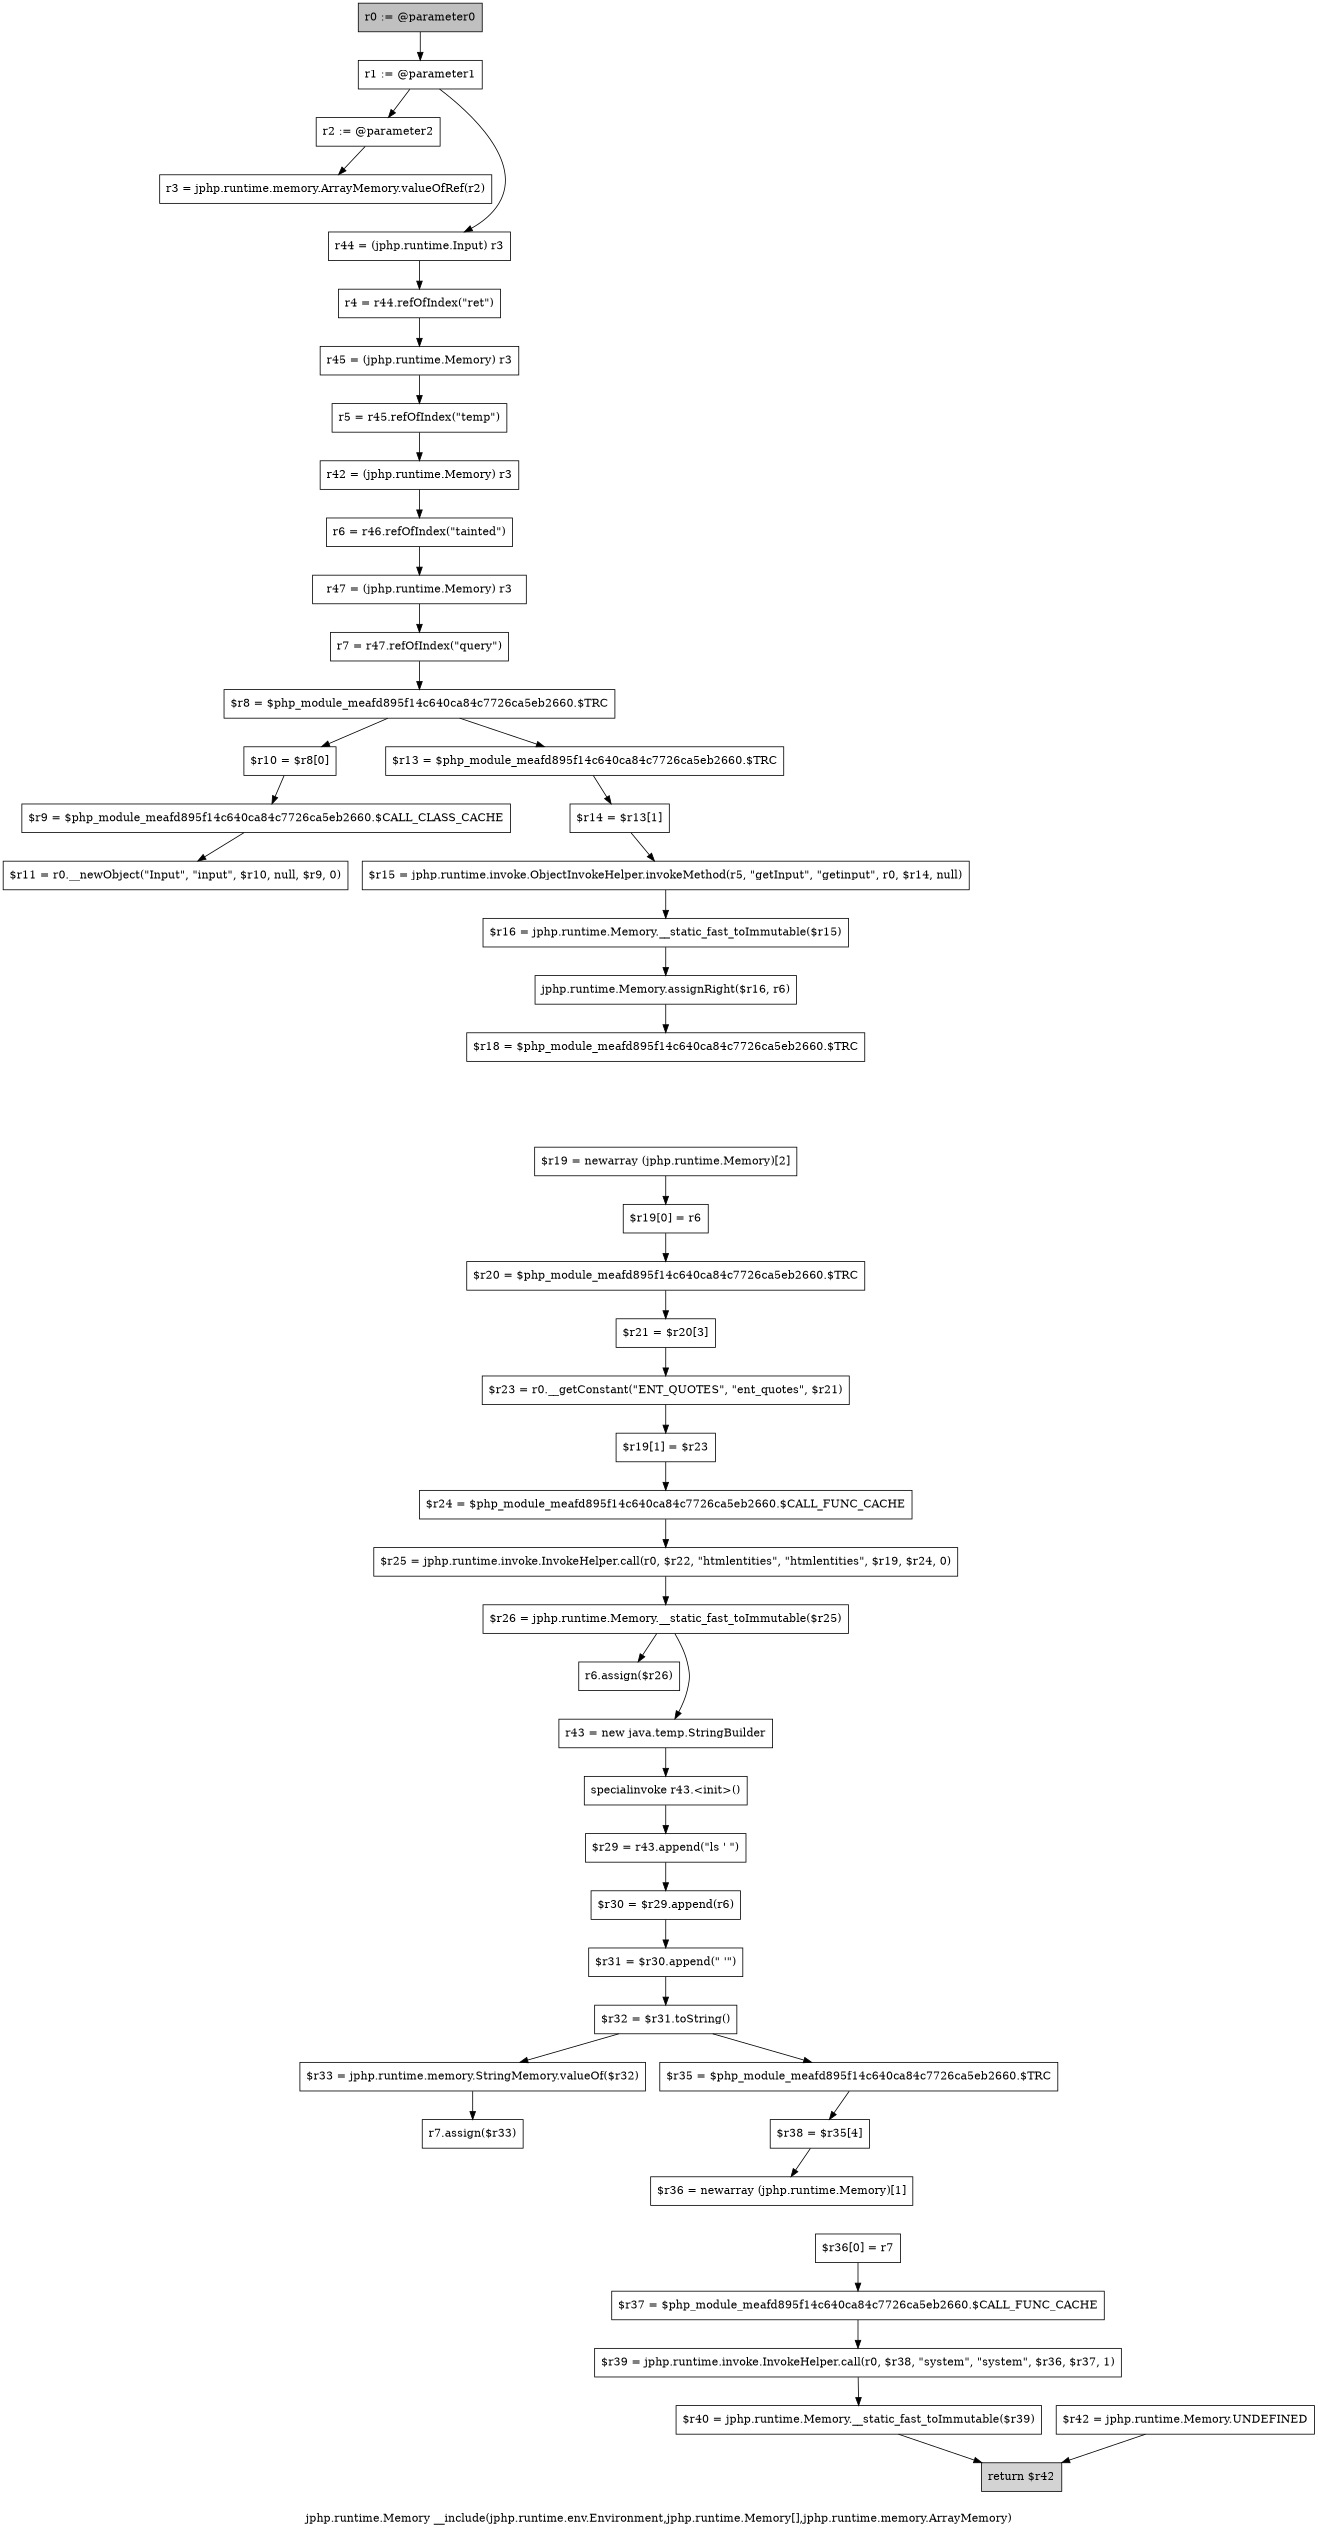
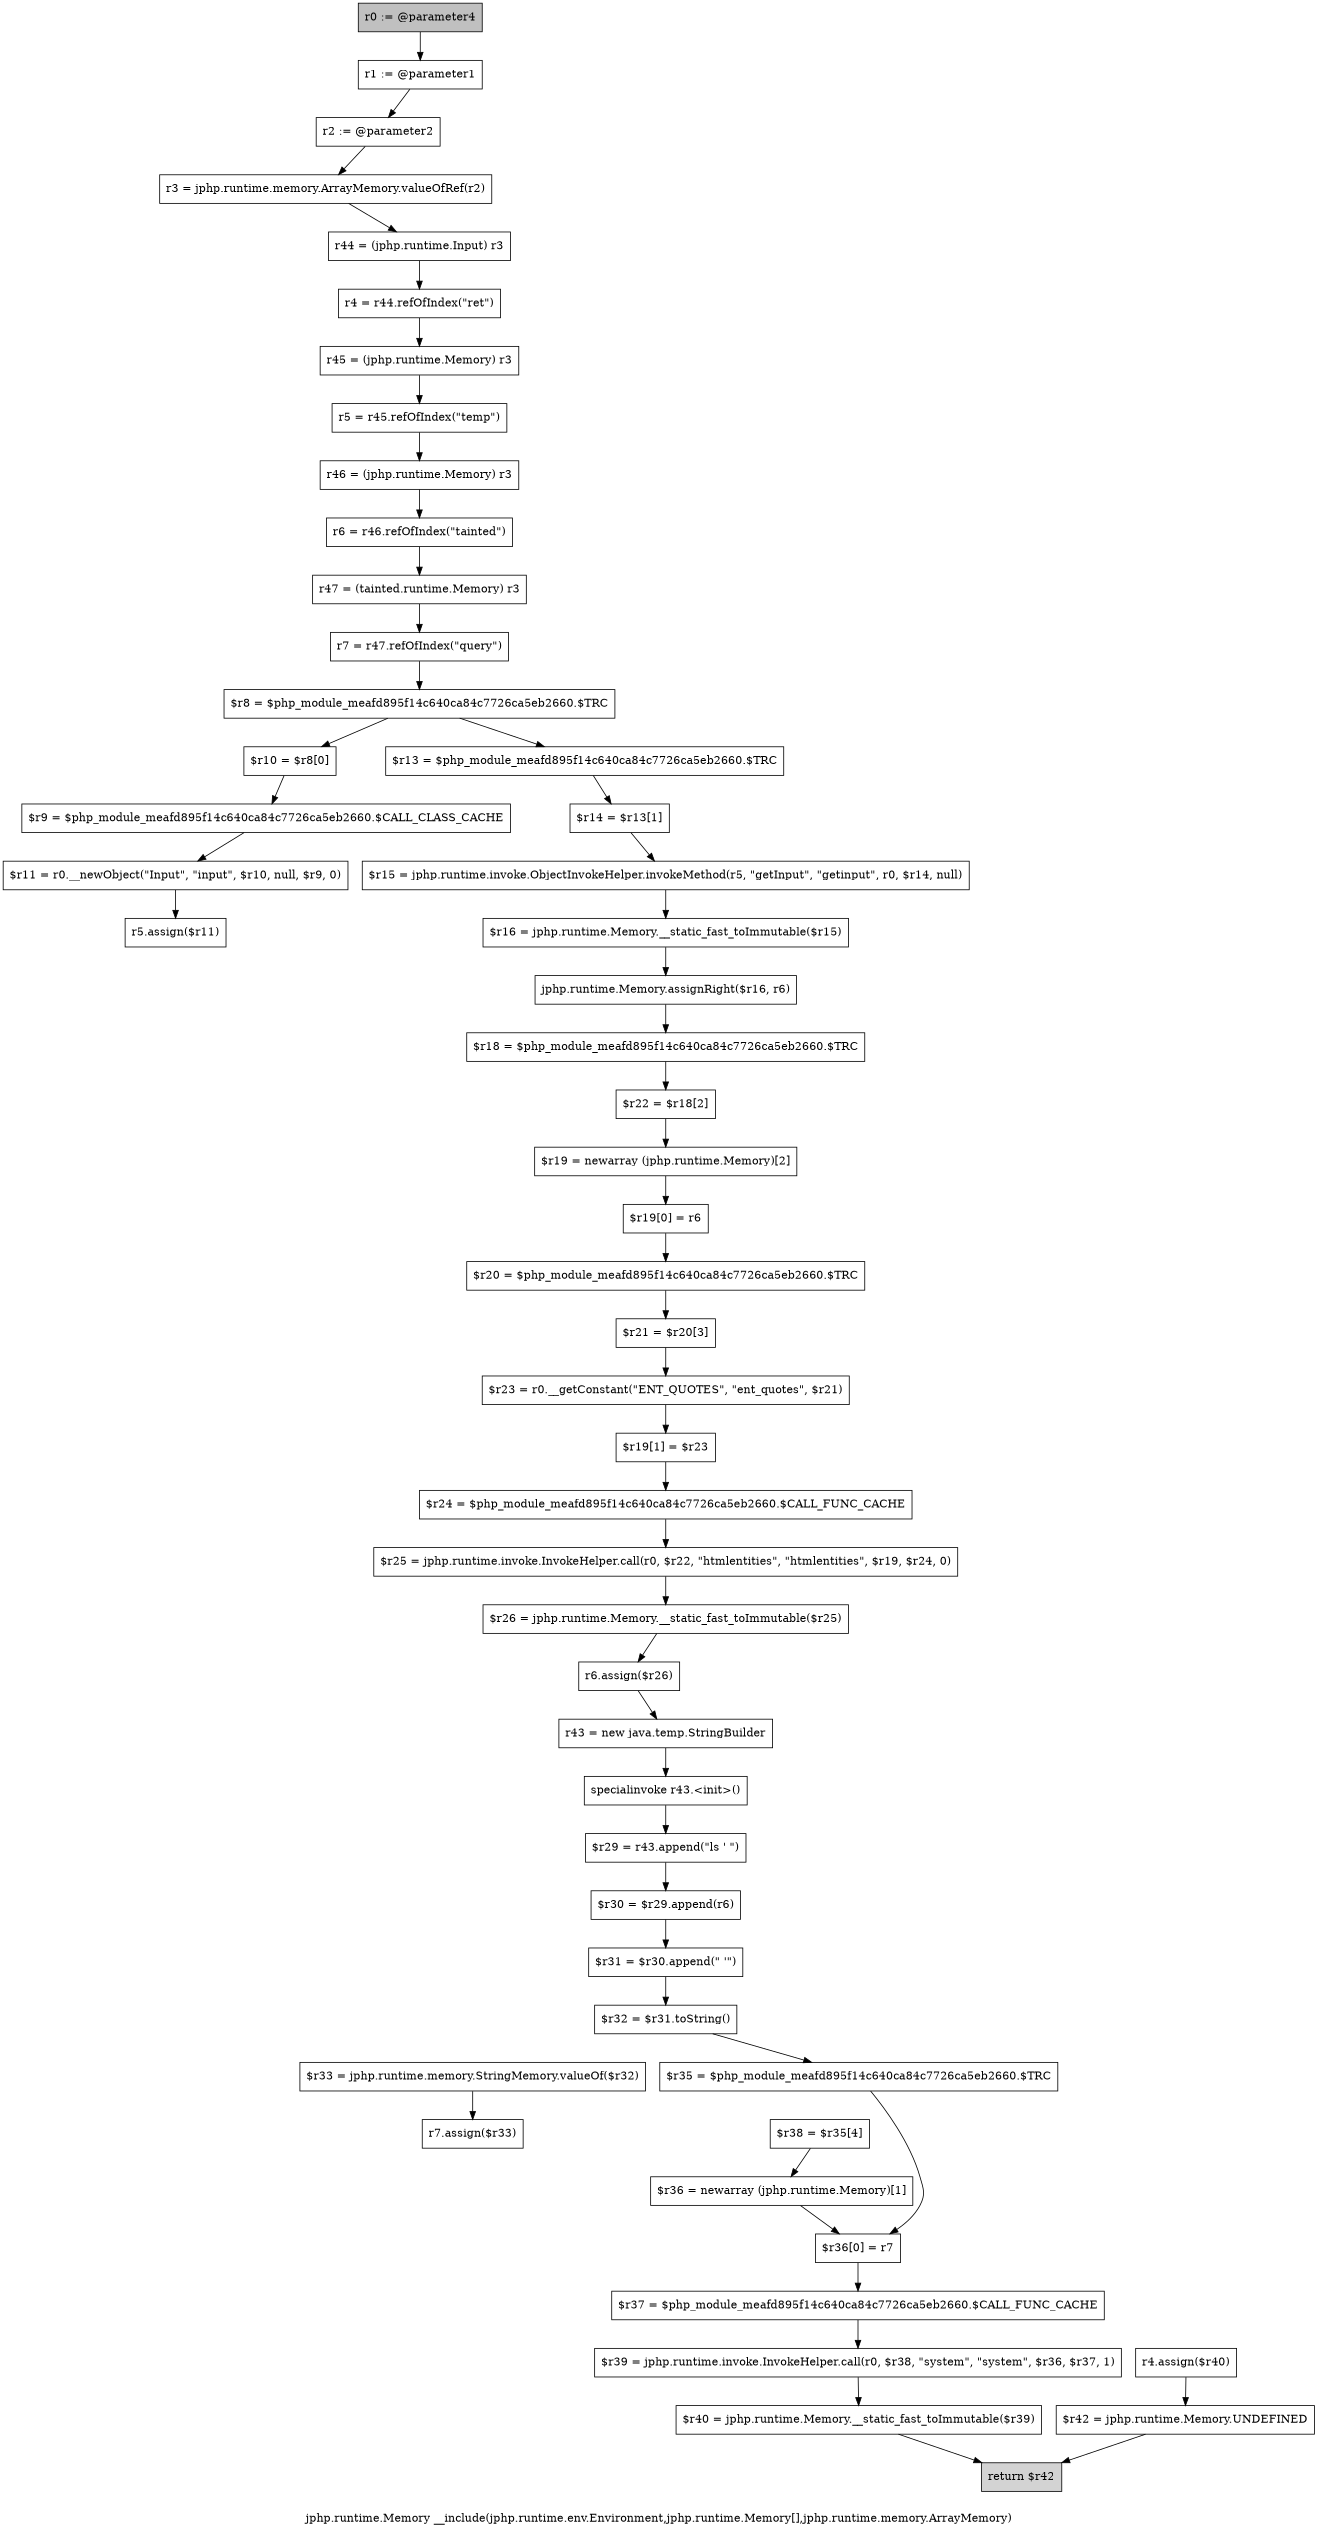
(420, 17) -> (420, 17)
(499, 154) -> (369, 216)
(419, 475) -> (419, 475)
(419, 589) -> (419, 589)
none -> (176, 933)
none -> (666, 1104)
(689, 1672) -> (645, 1702)
(573, 2047) -> none
(842, 2102) -> (914, 2160)
none -> (817, 2217)
none -> (1186, 2363)
